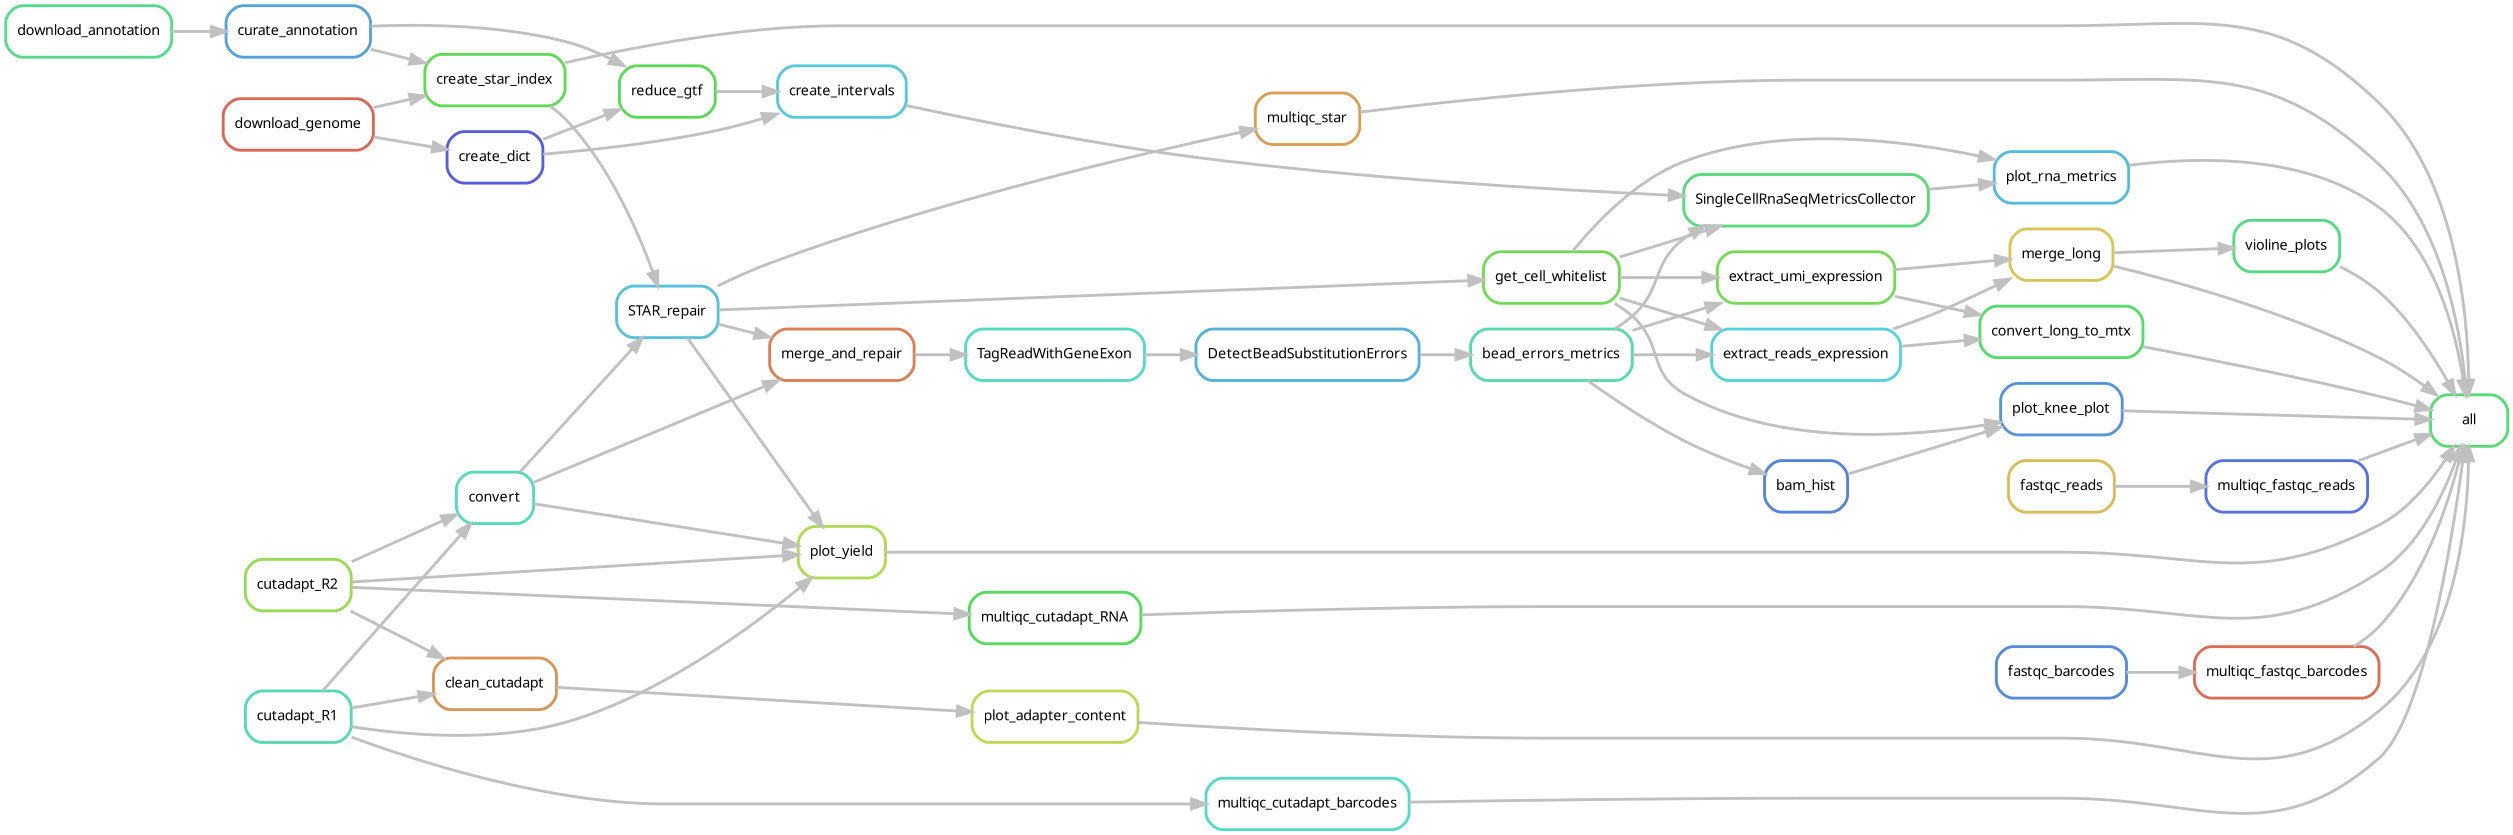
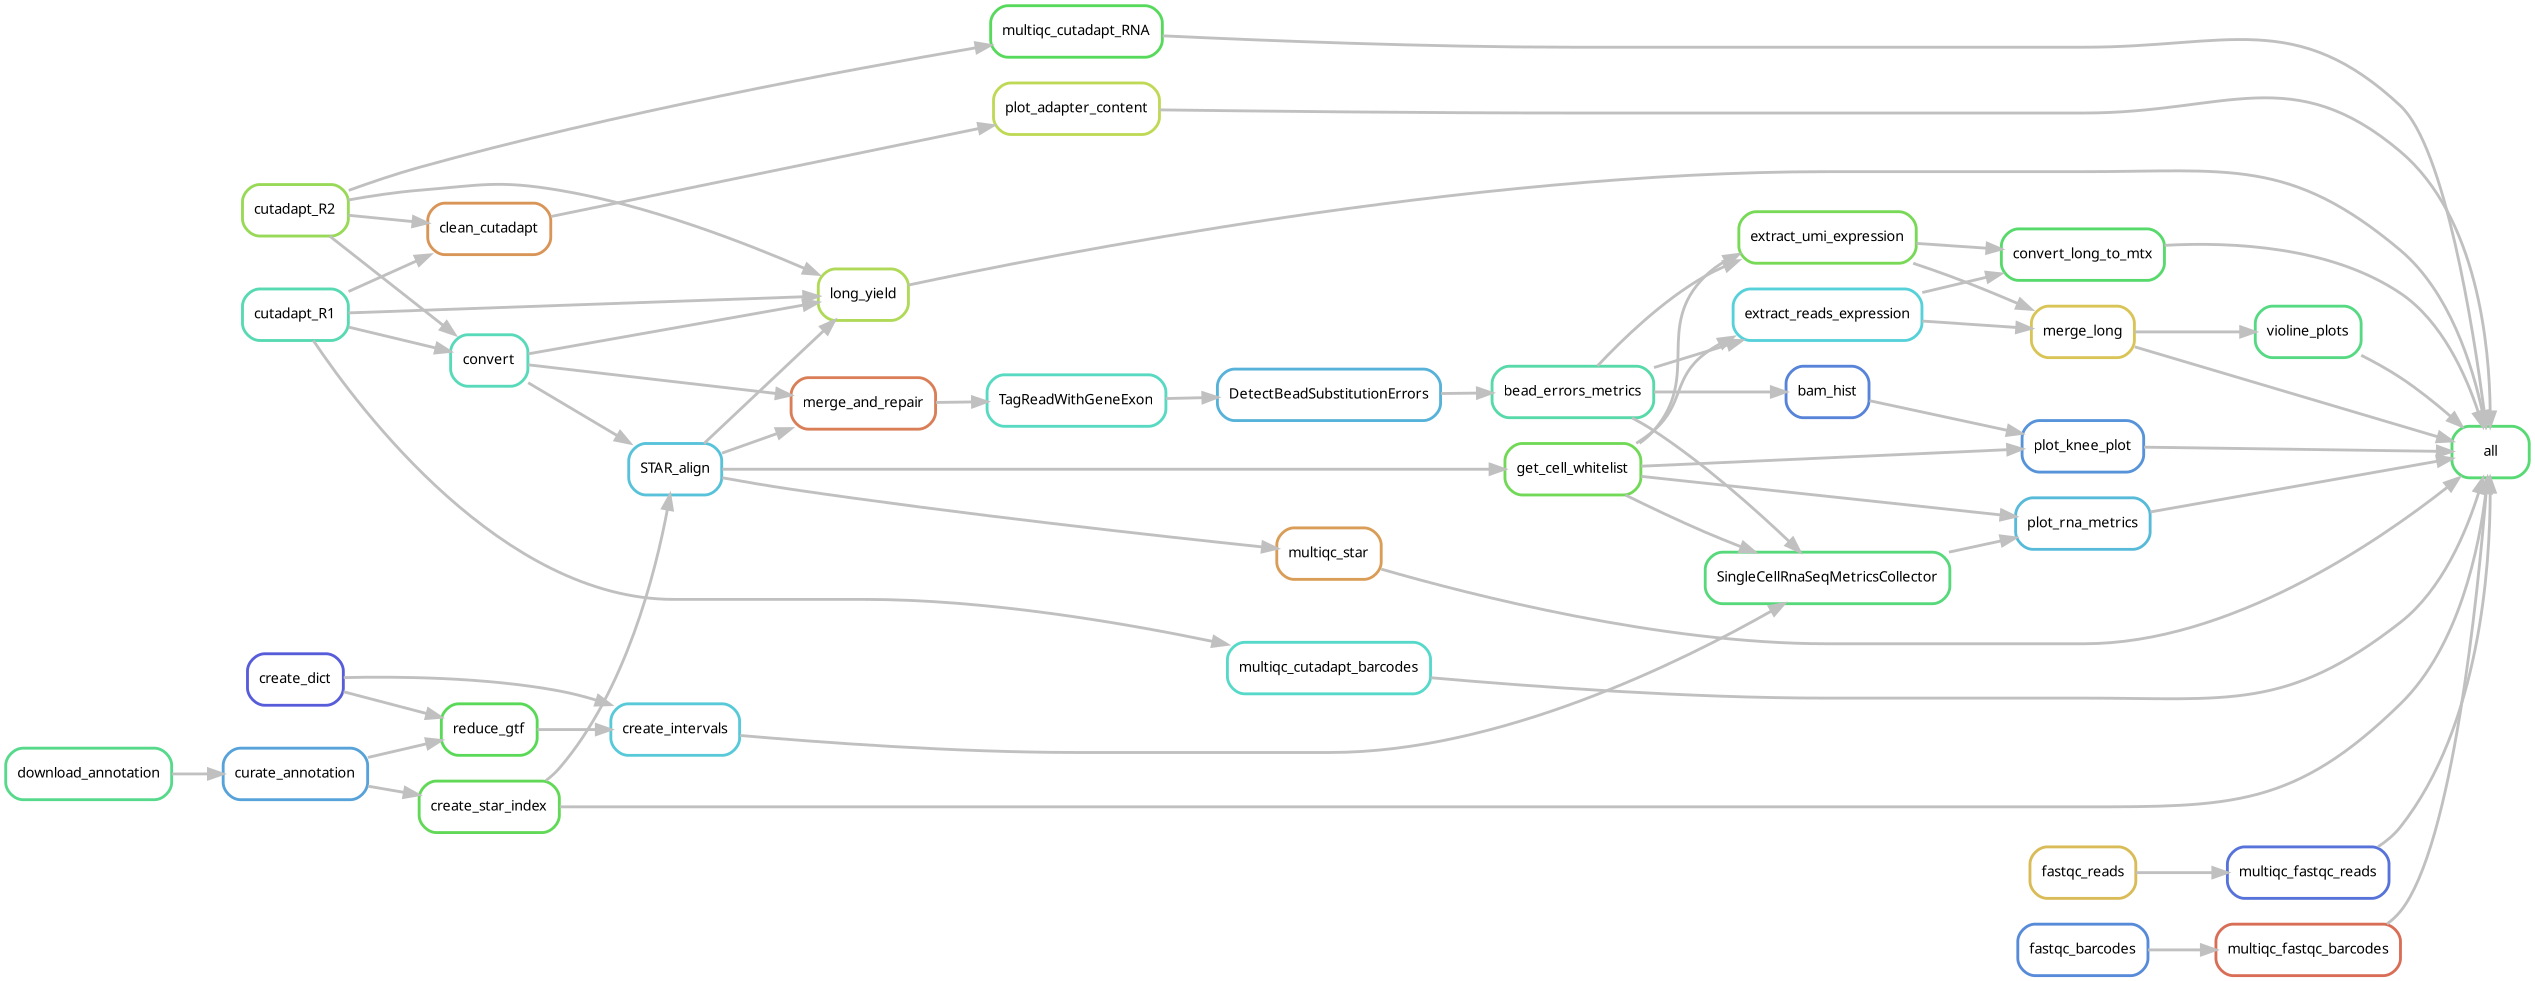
(298, 124) -> none
(667, 312) -> (675, 469)
(842, 552) -> (863, 295)
